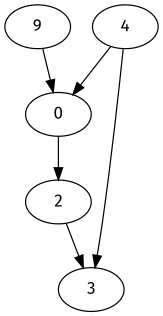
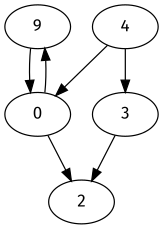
none -> (46, 77)
(73, 240) -> (106, 153)
